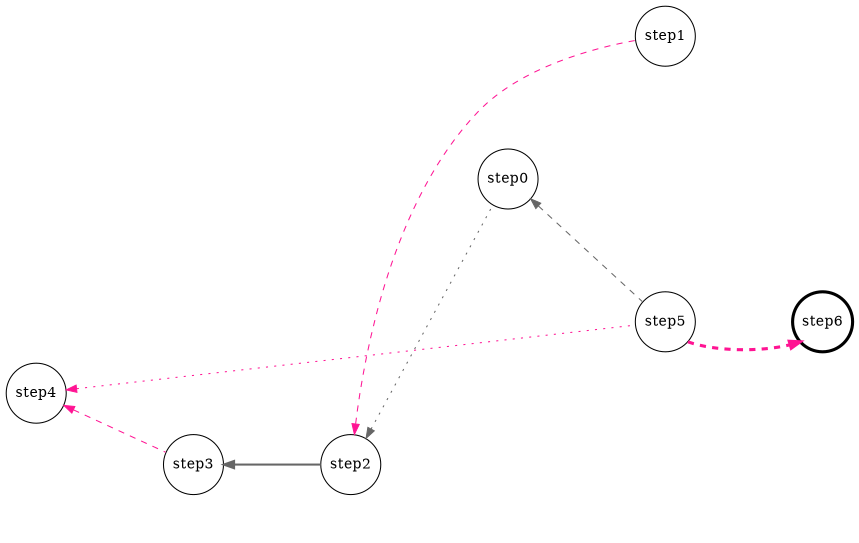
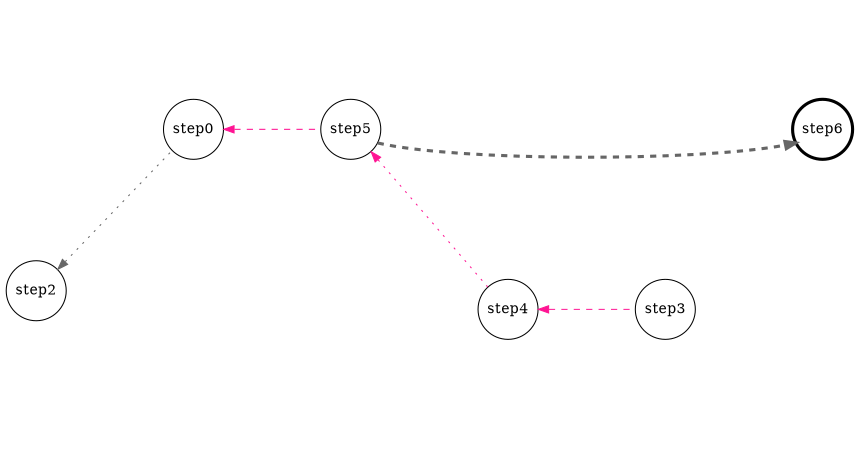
(665, 36) -> none
(590, 254) -> (278, 129)
(739, 350) -> (581, 157)
(356, 357) -> (433, 223)
(278, 465) -> none
